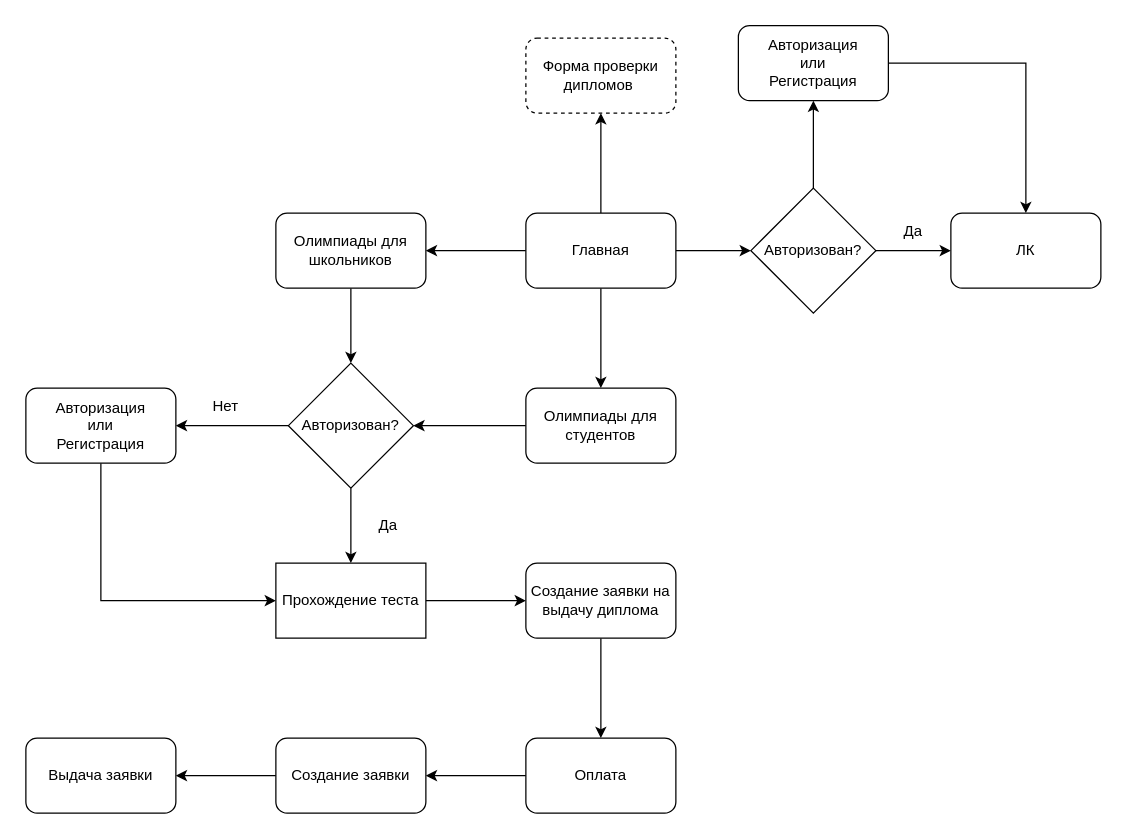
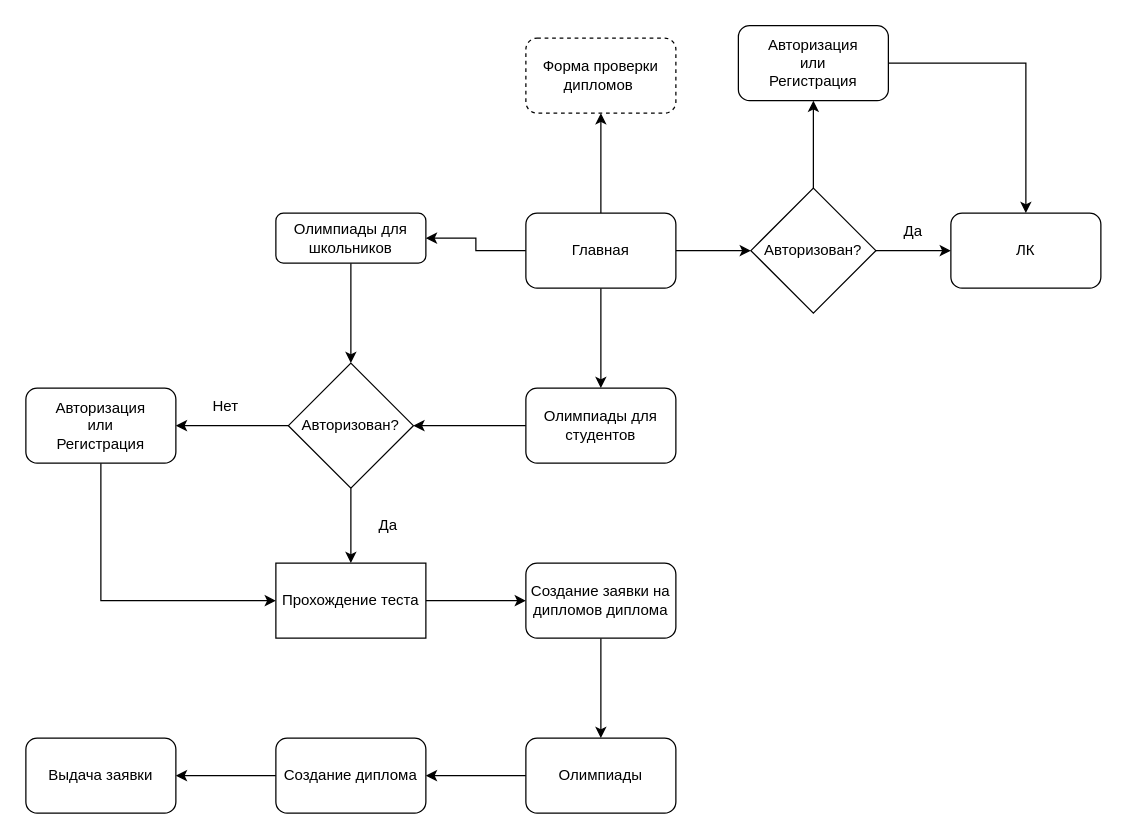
(351, 251) -> (351, 238)
(601, 601) -> (601, 601)
(351, 776) -> (351, 776)
(601, 776) -> (601, 776)
